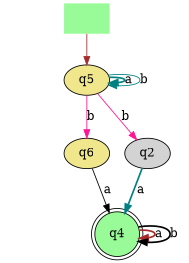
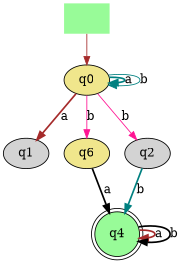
(87, 80) -> (87, 80)
none -> (26, 153)
(99, 186) -> (99, 186)
(141, 190) -> (141, 190)
